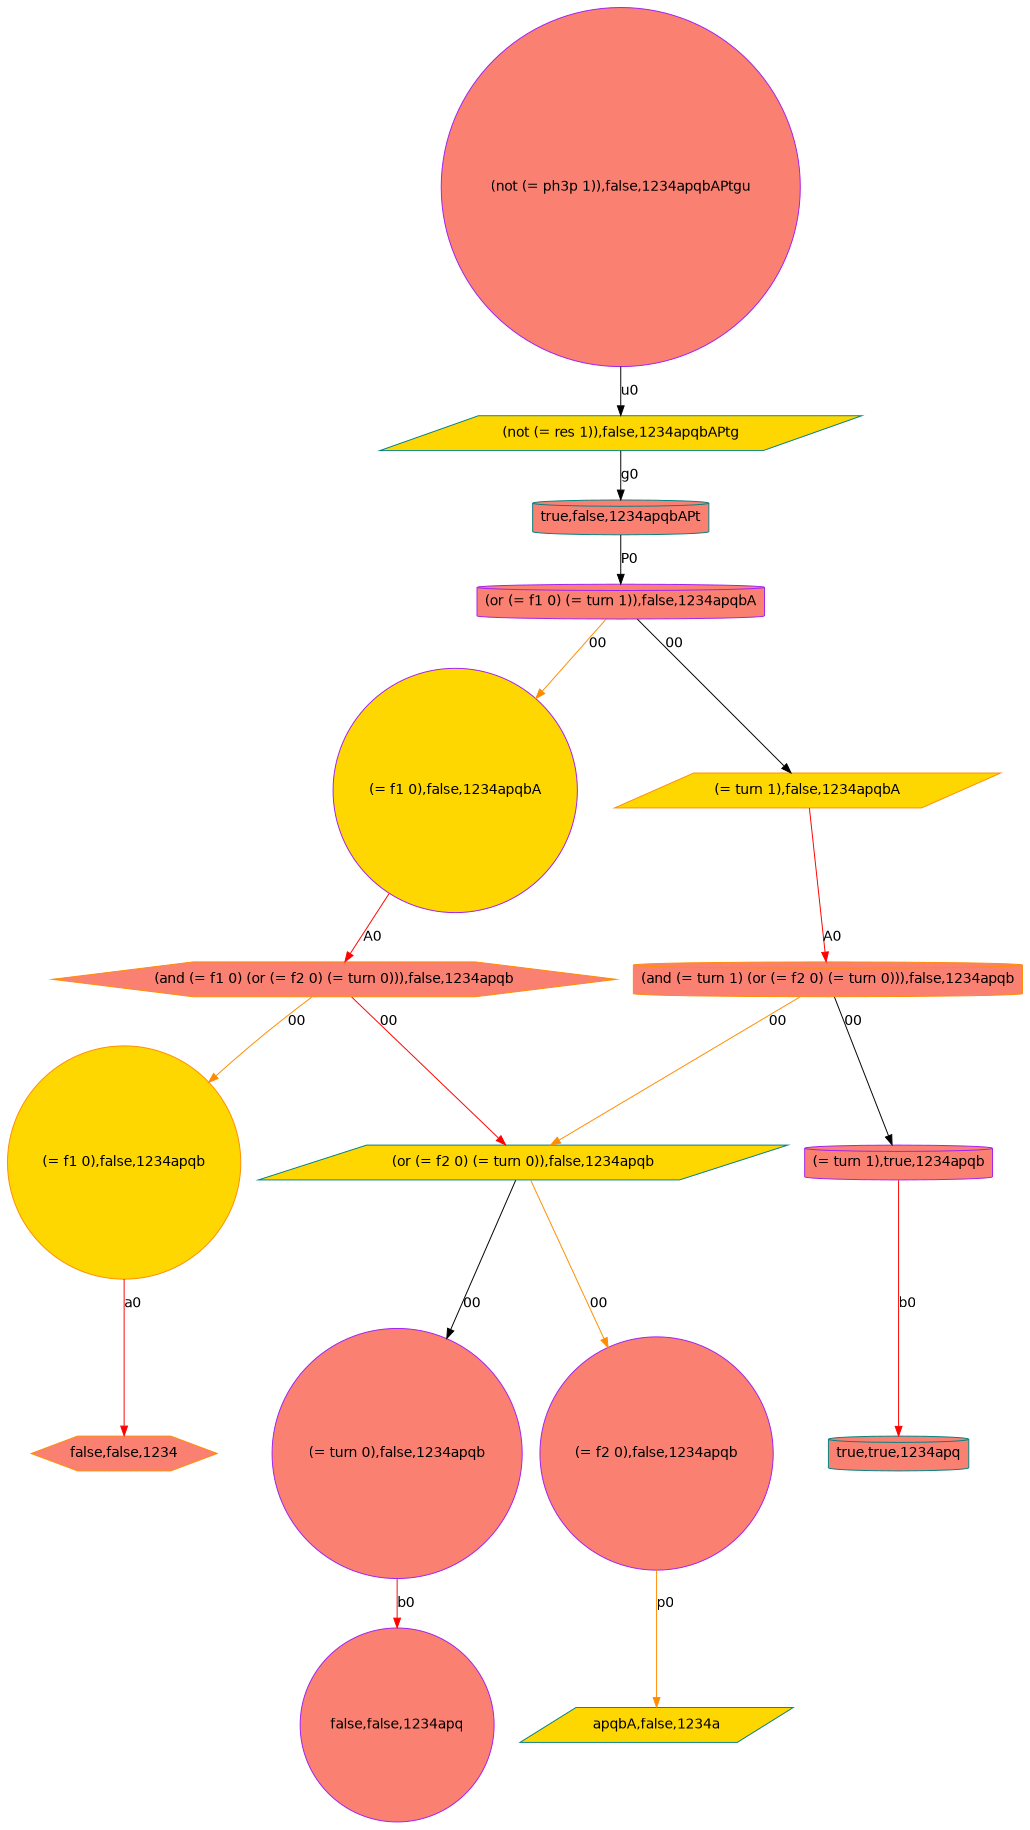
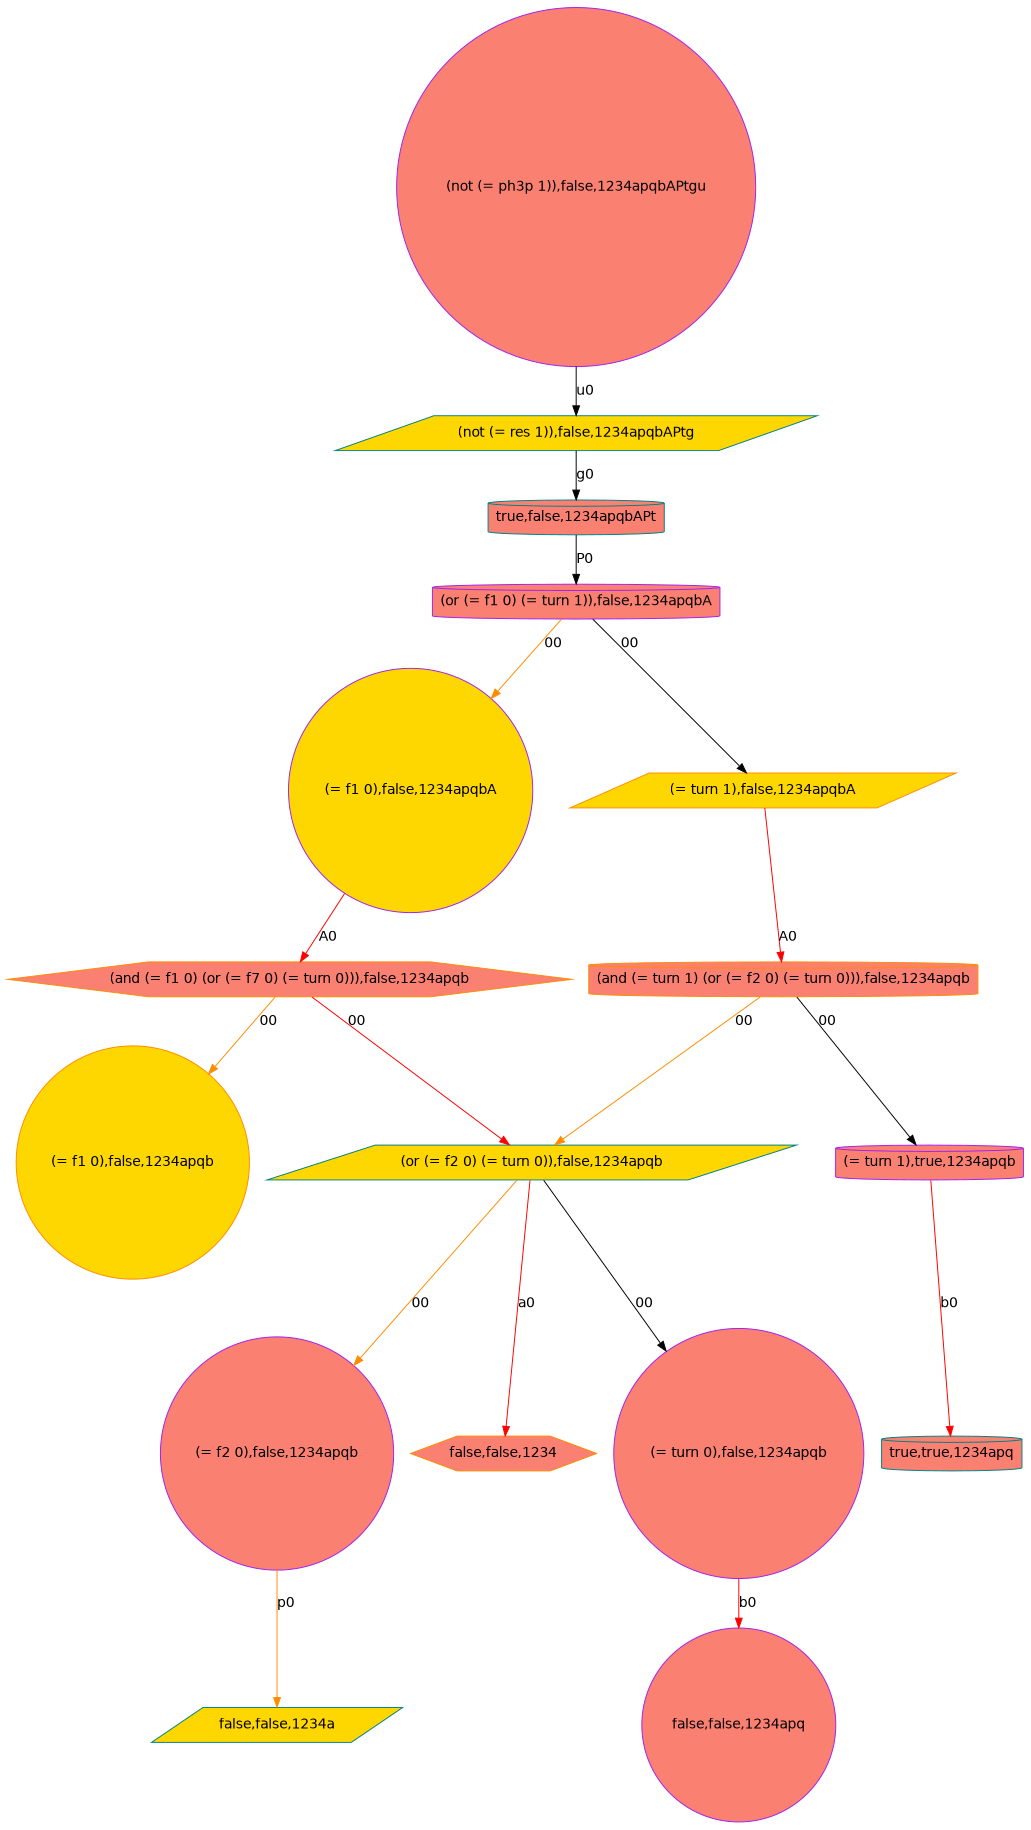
(334, 979) -> (290, 979)
(124, 1352) -> (518, 1303)
(657, 1725) -> (277, 1725)
